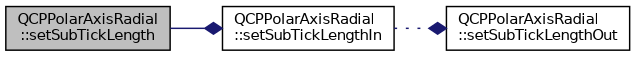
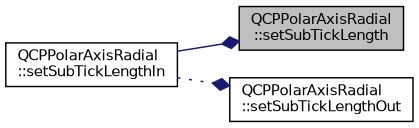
(187, 28) -> (200, 48)
